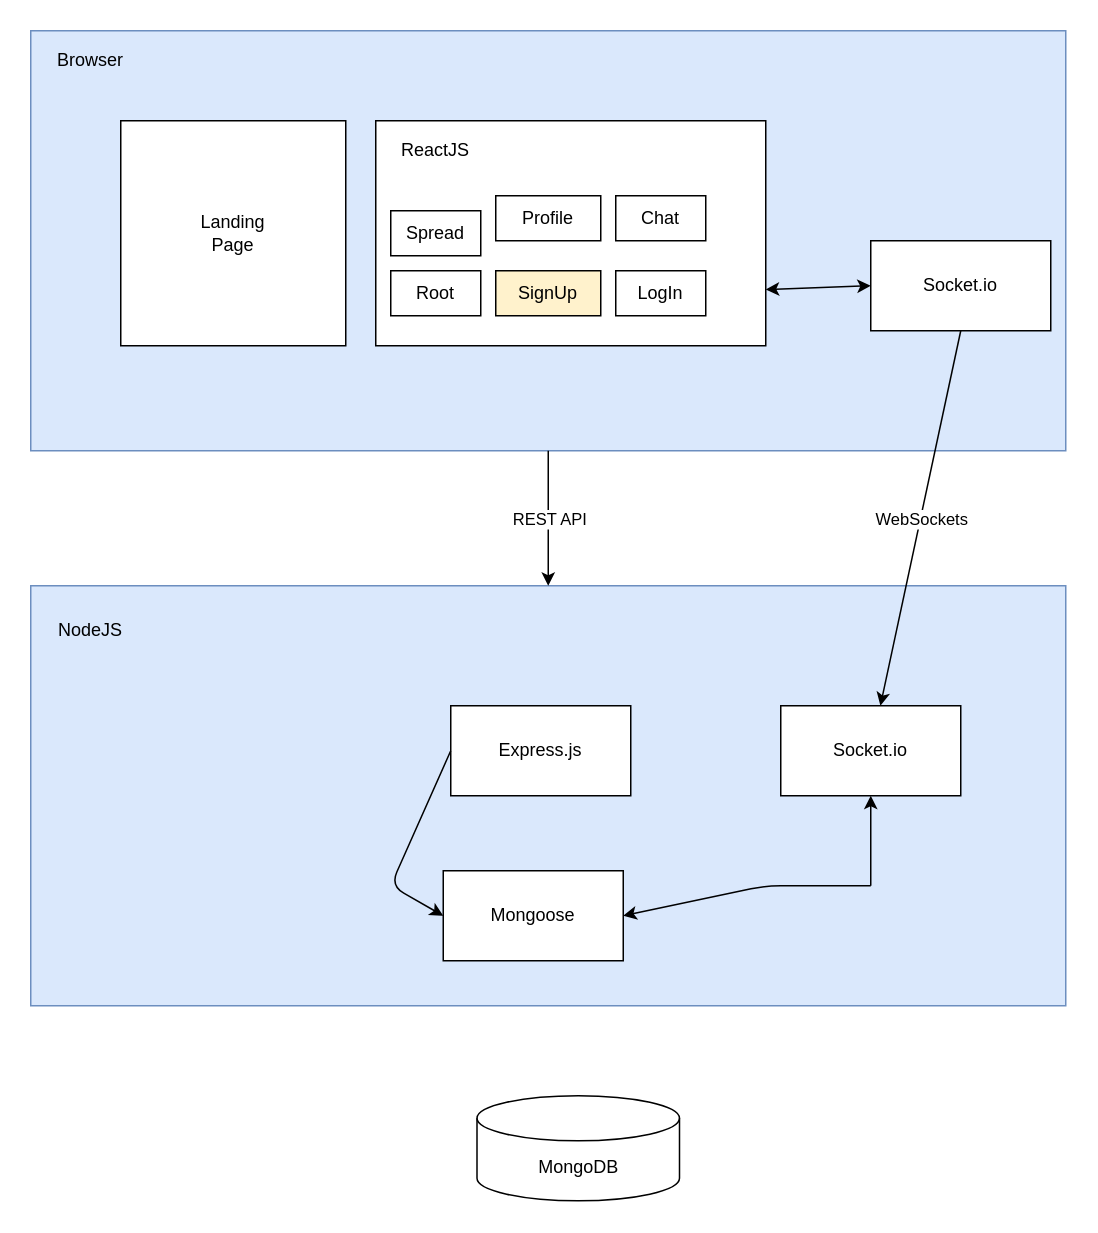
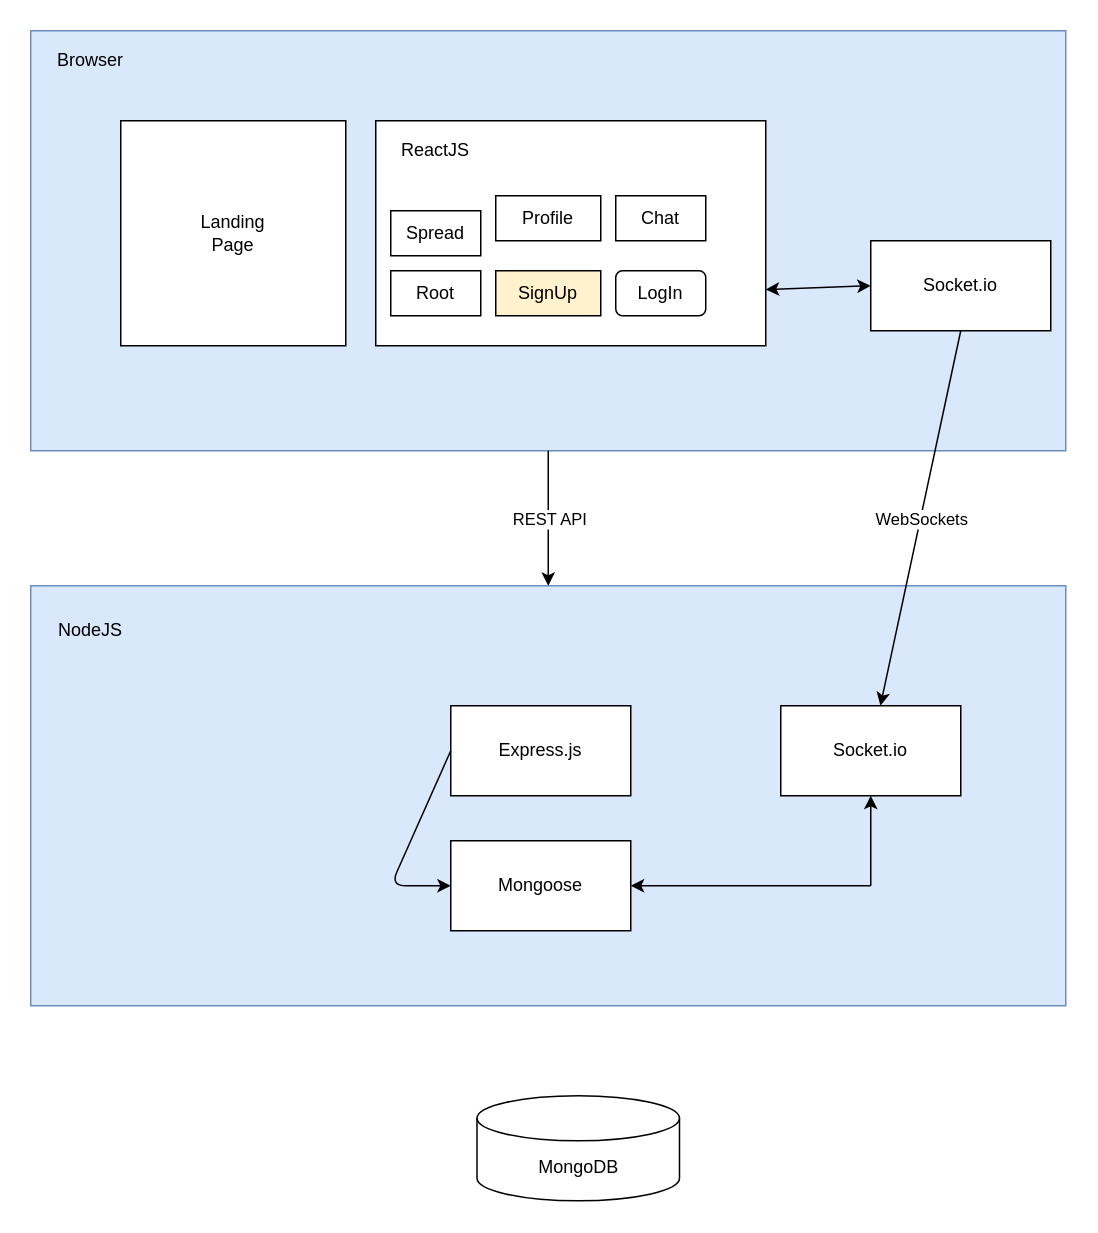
(661, 293) -> (661, 293)
(533, 916) -> (541, 886)
